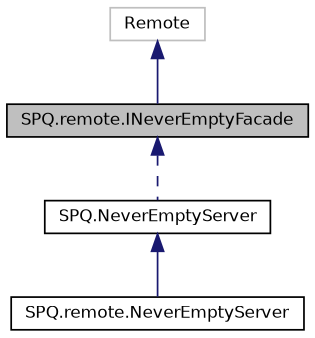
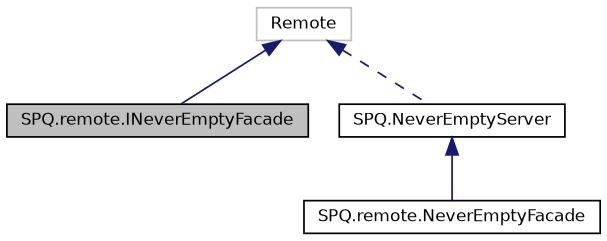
(158, 178) -> (385, 77)
(158, 313) -> (452, 217)
